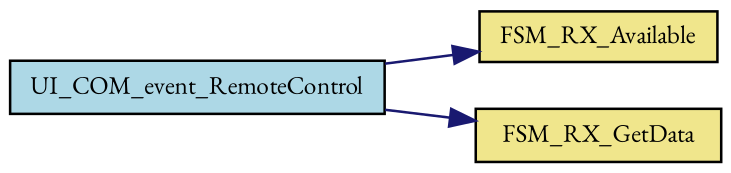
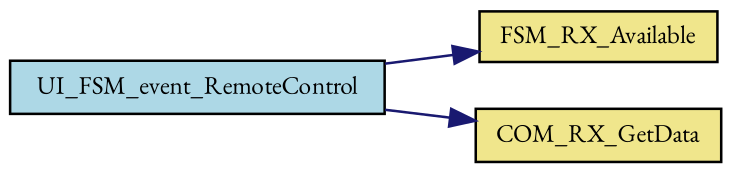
(197, 87) -> (197, 87)
(598, 135) -> (598, 135)
